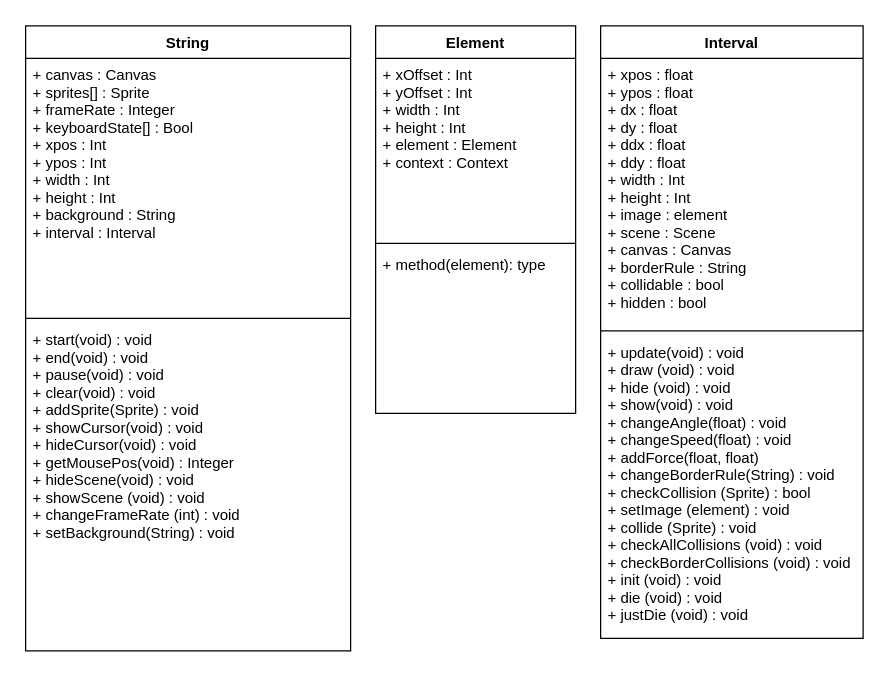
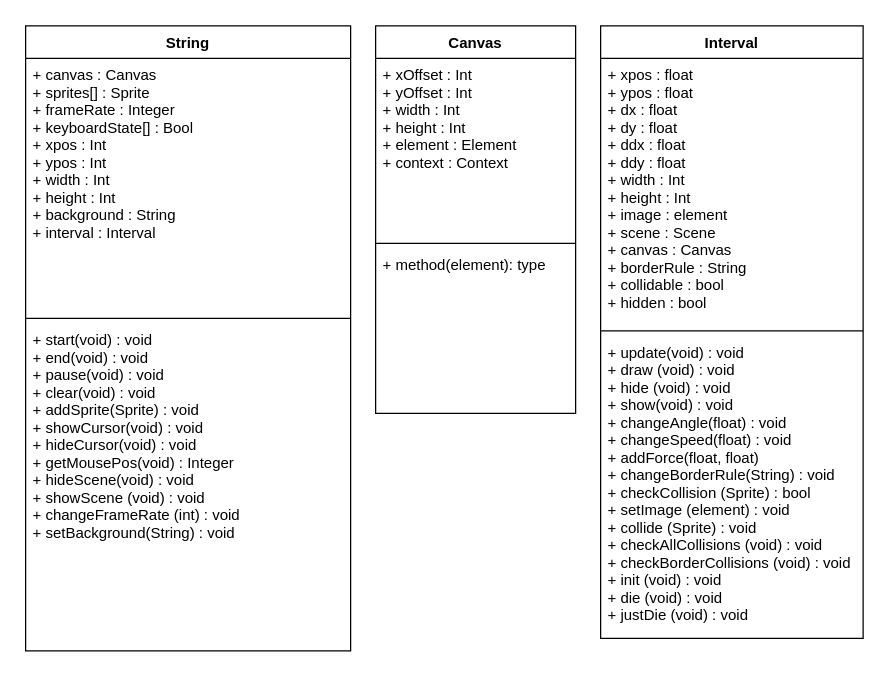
(475, 43) -> (475, 43)
